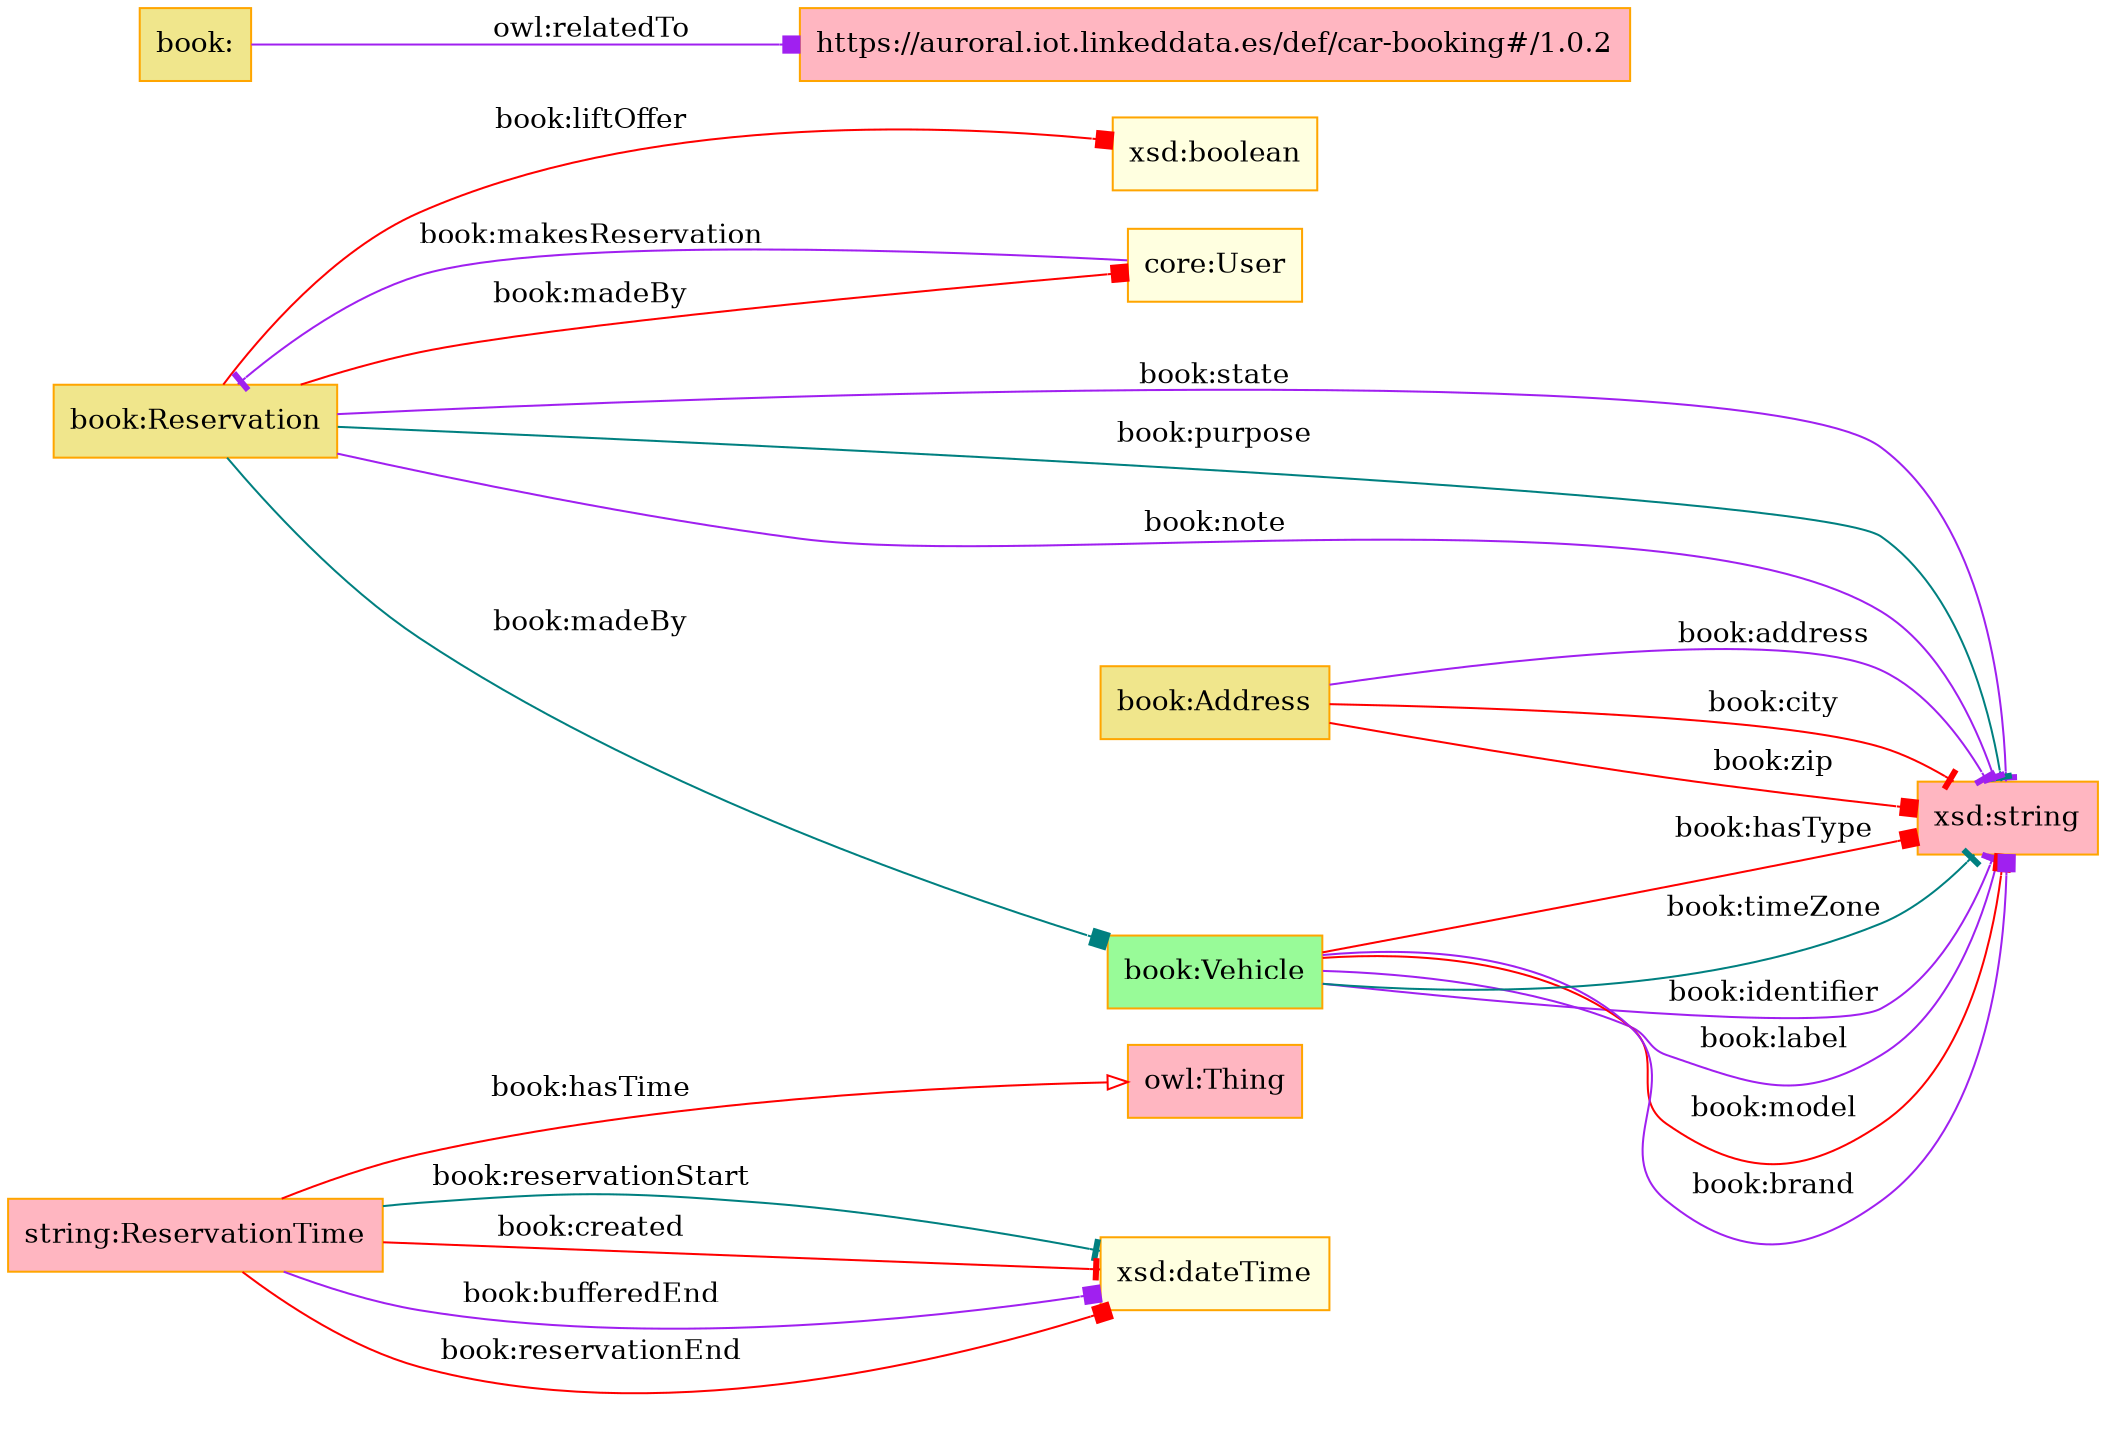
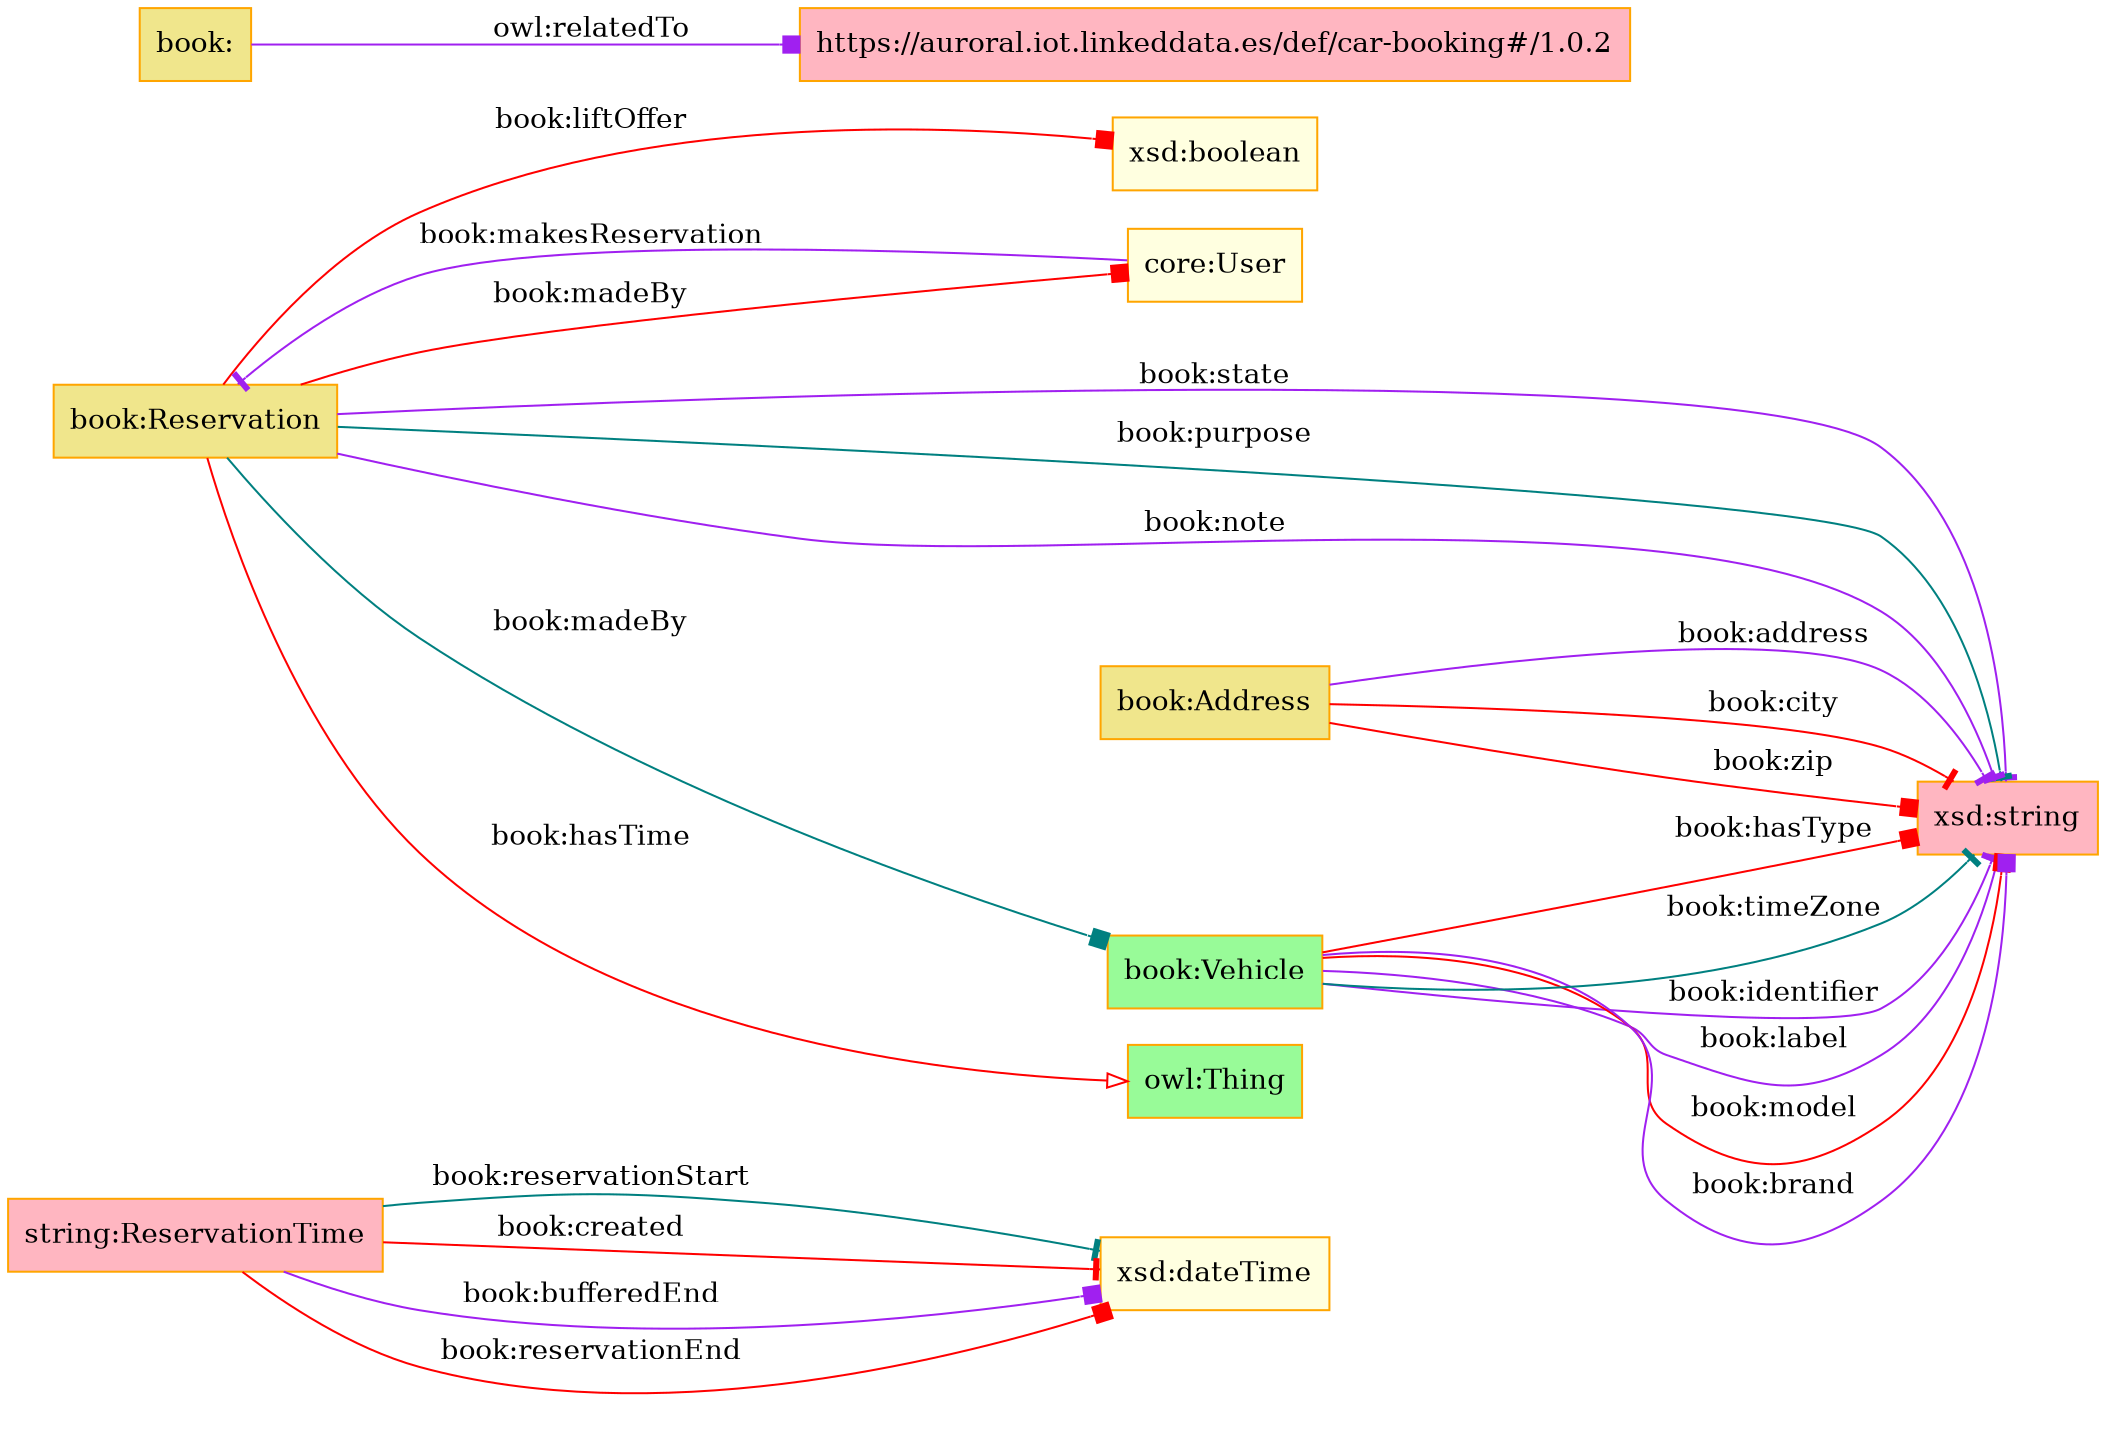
(1215, 1081) -> (1215, 1081)
(690, 1110) -> (535, 936)
